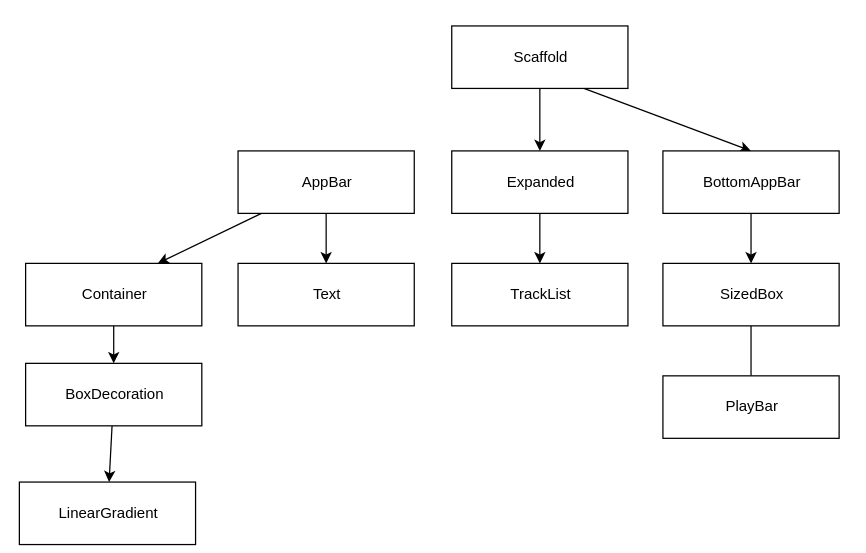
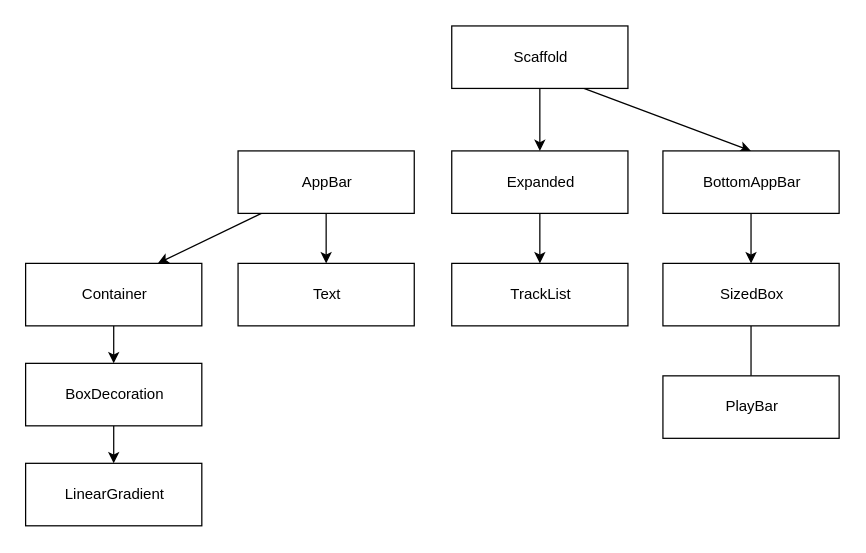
(108, 513) -> (114, 494)
